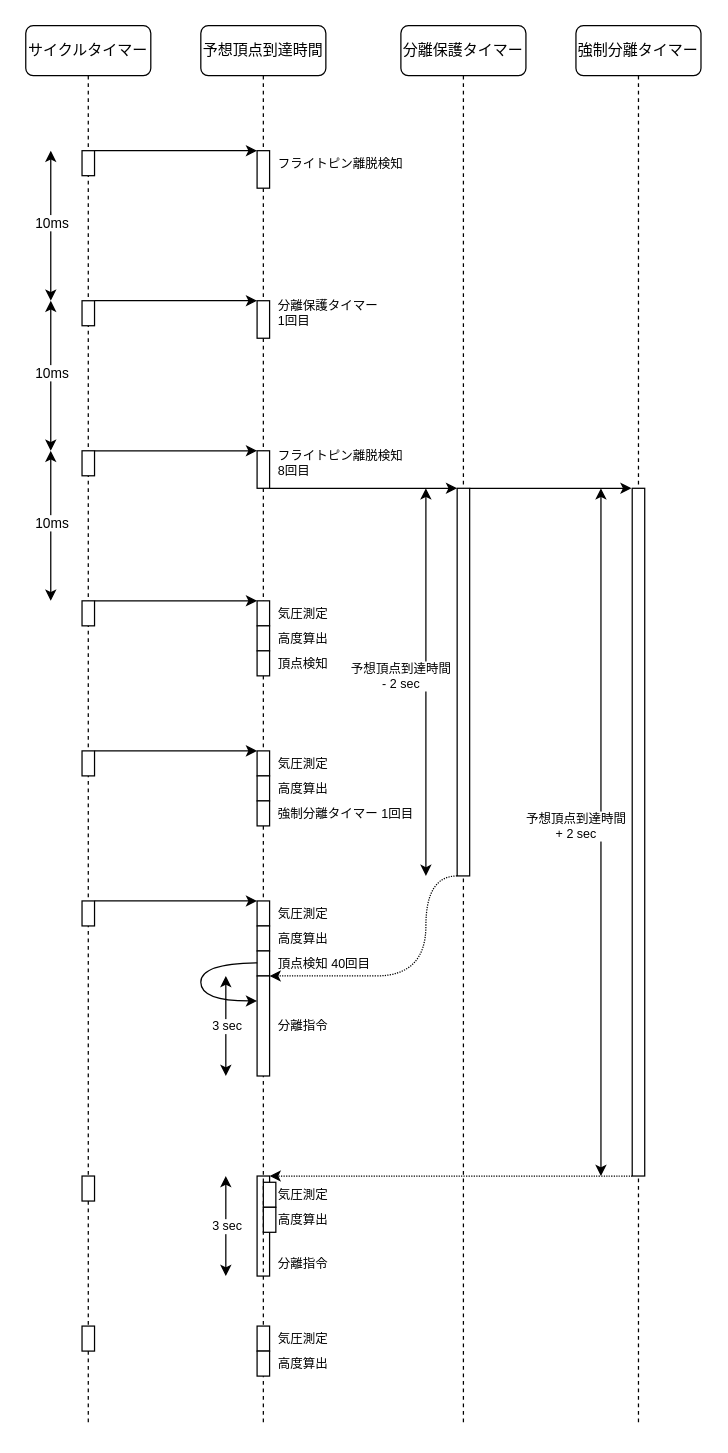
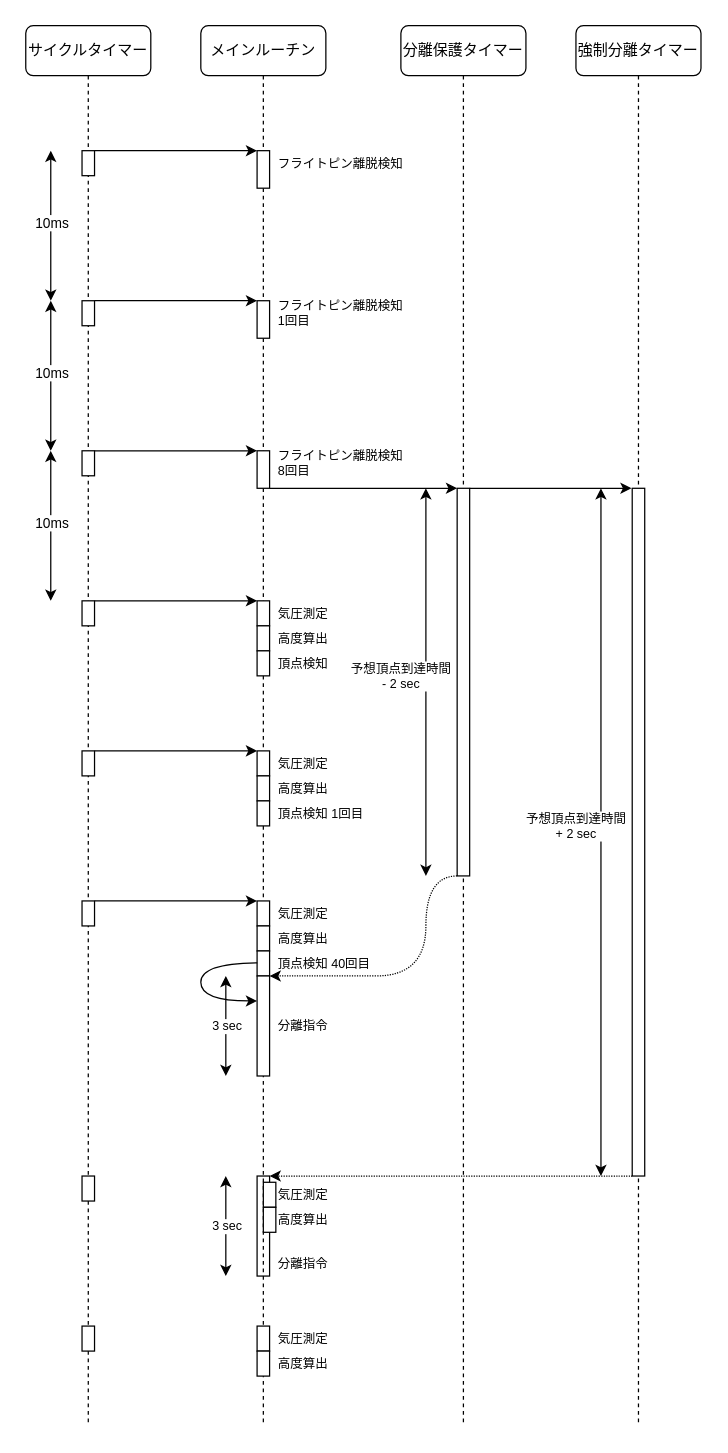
(263, 51) -> (263, 51)
(328, 313) -> (341, 313)
(346, 813) -> (321, 813)
